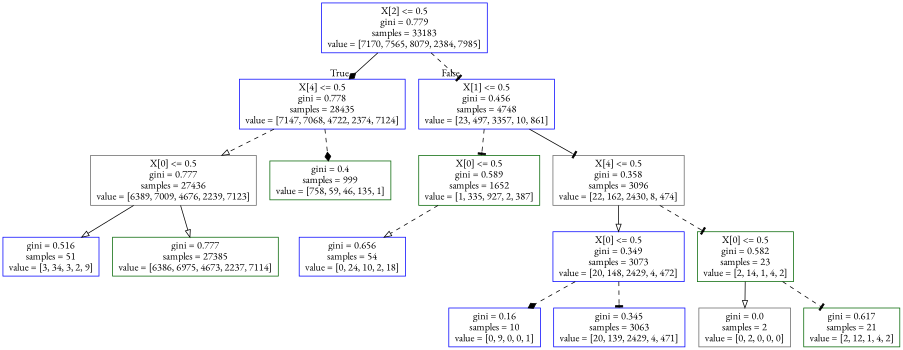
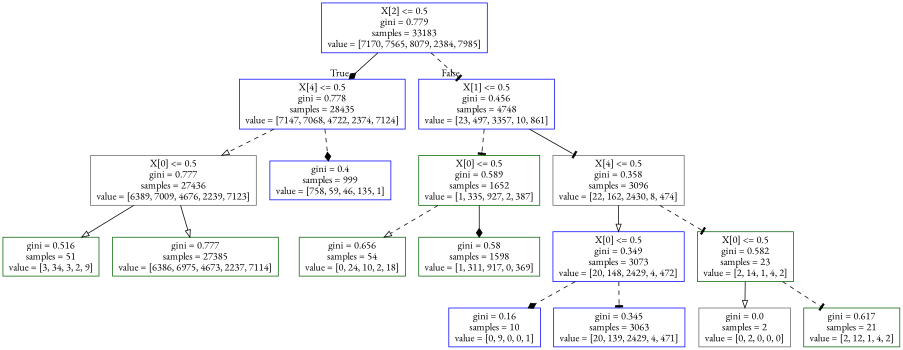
(330, 180) -> (330, 180)
(51, 257) -> (51, 257)
(352, 257) -> (352, 257)
none -> (479, 257)
